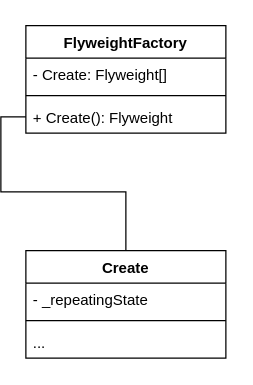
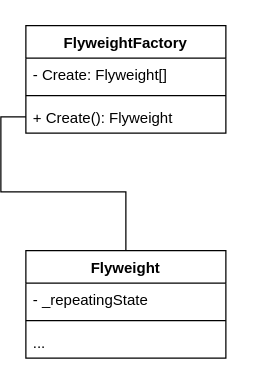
(125, 268) -> (125, 268)
